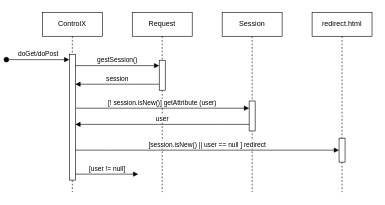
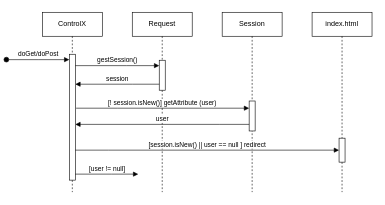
(342, 24) -> (342, 24)
